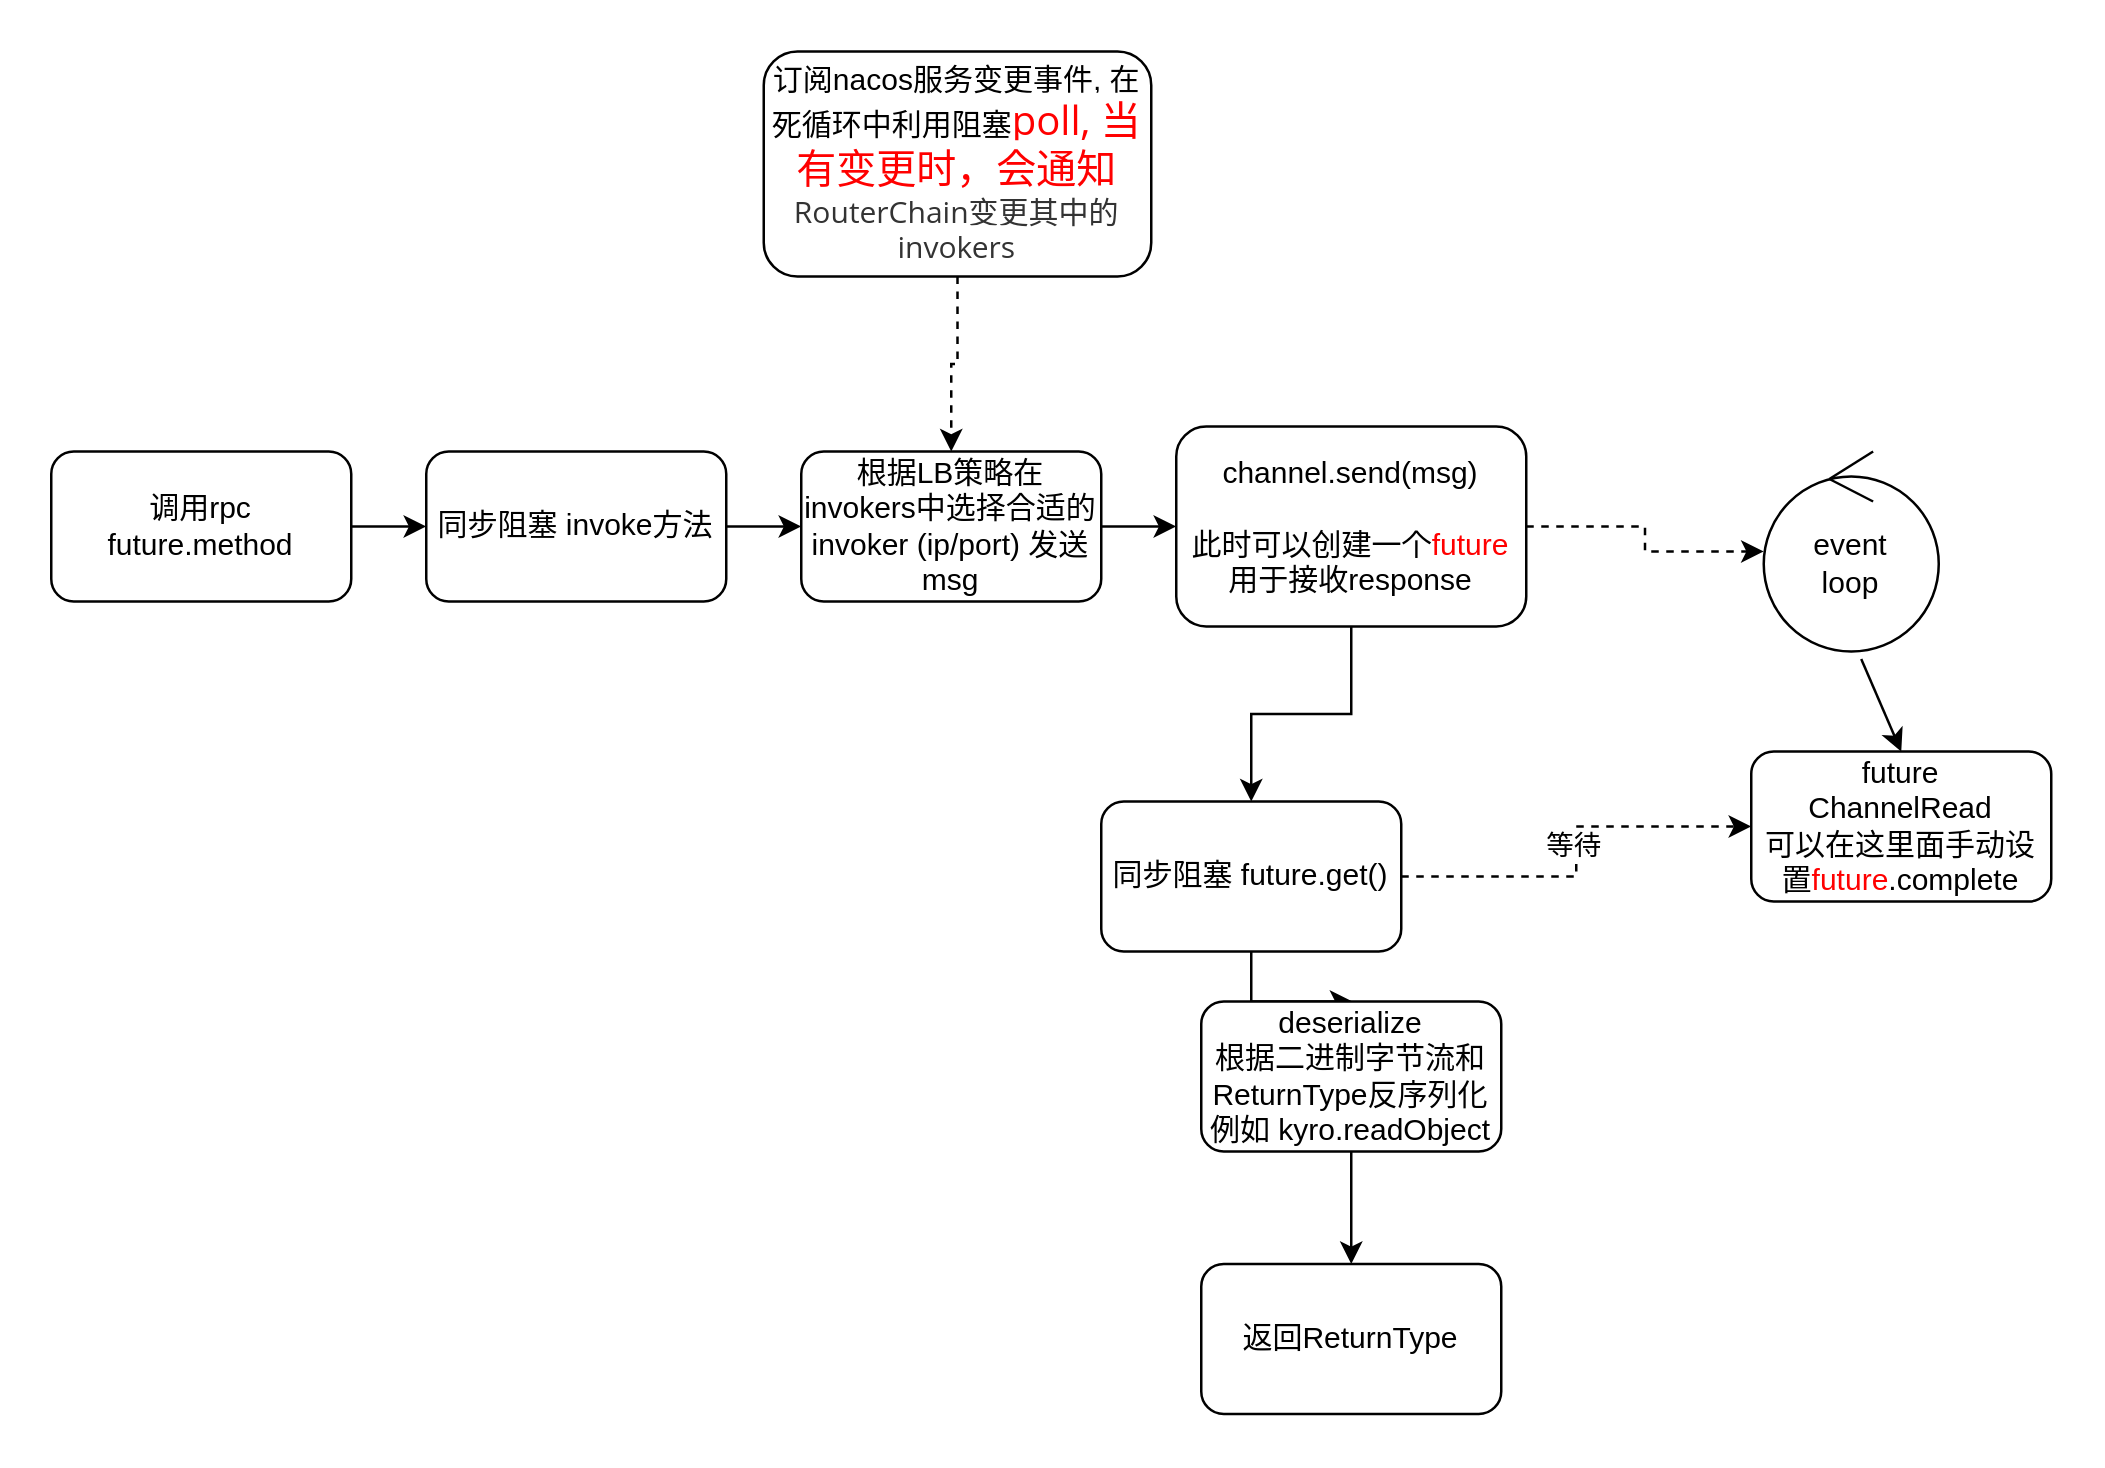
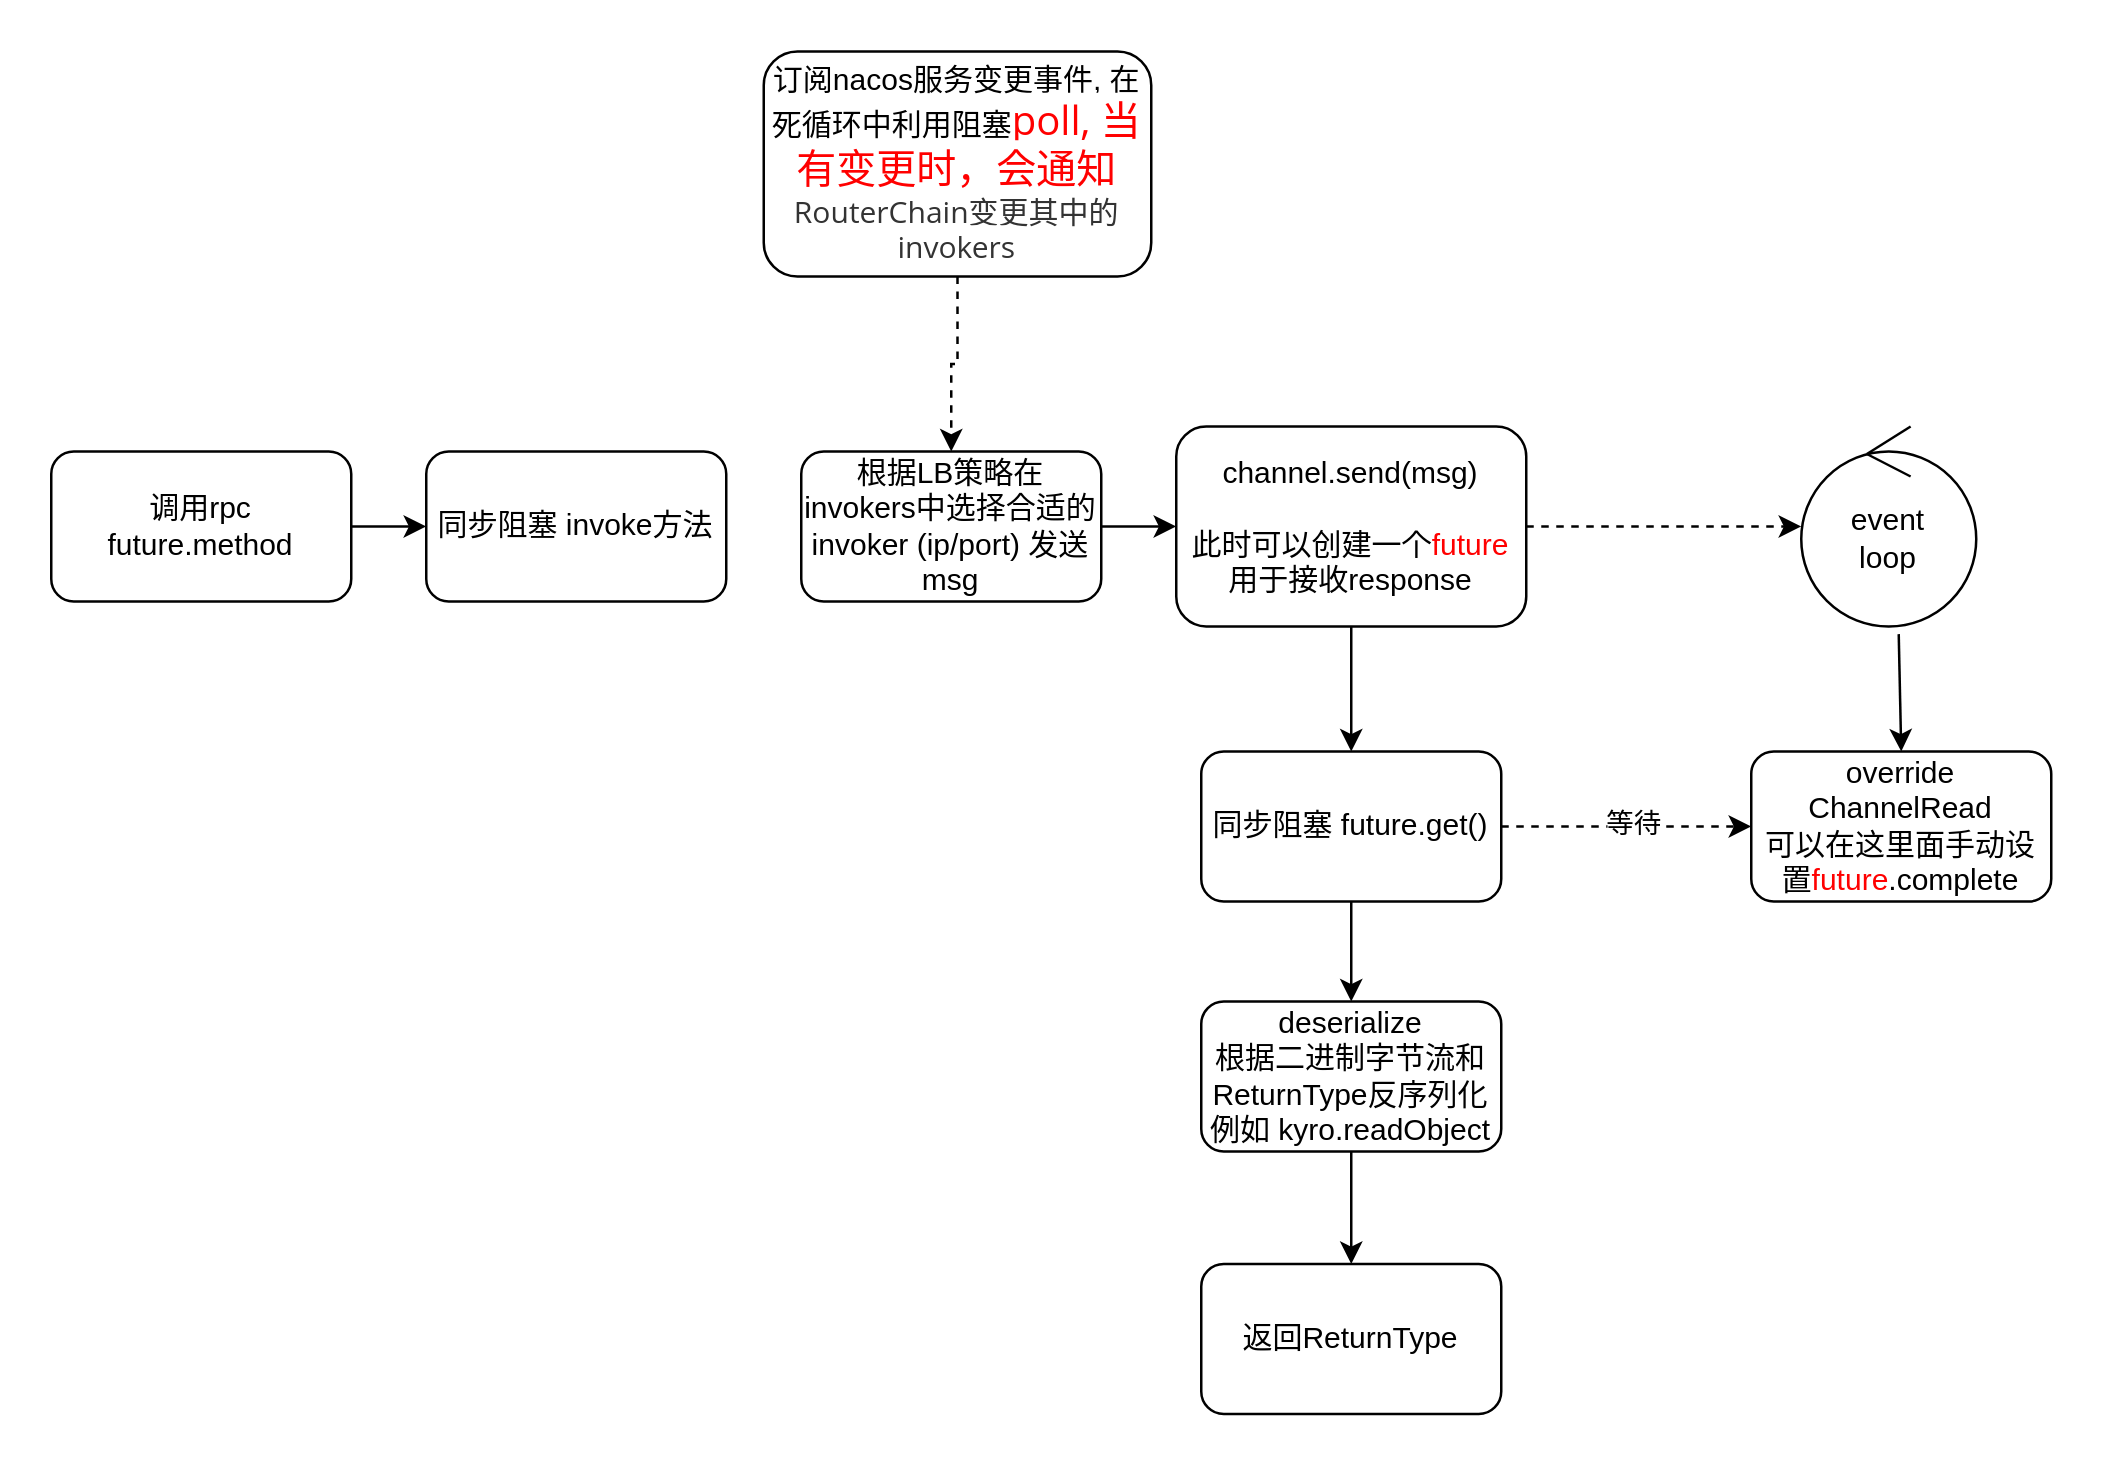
(755, 526) -> none
(1851, 551) -> (1889, 526)
(1901, 826) -> (1901, 826)
(1251, 876) -> (1351, 826)
